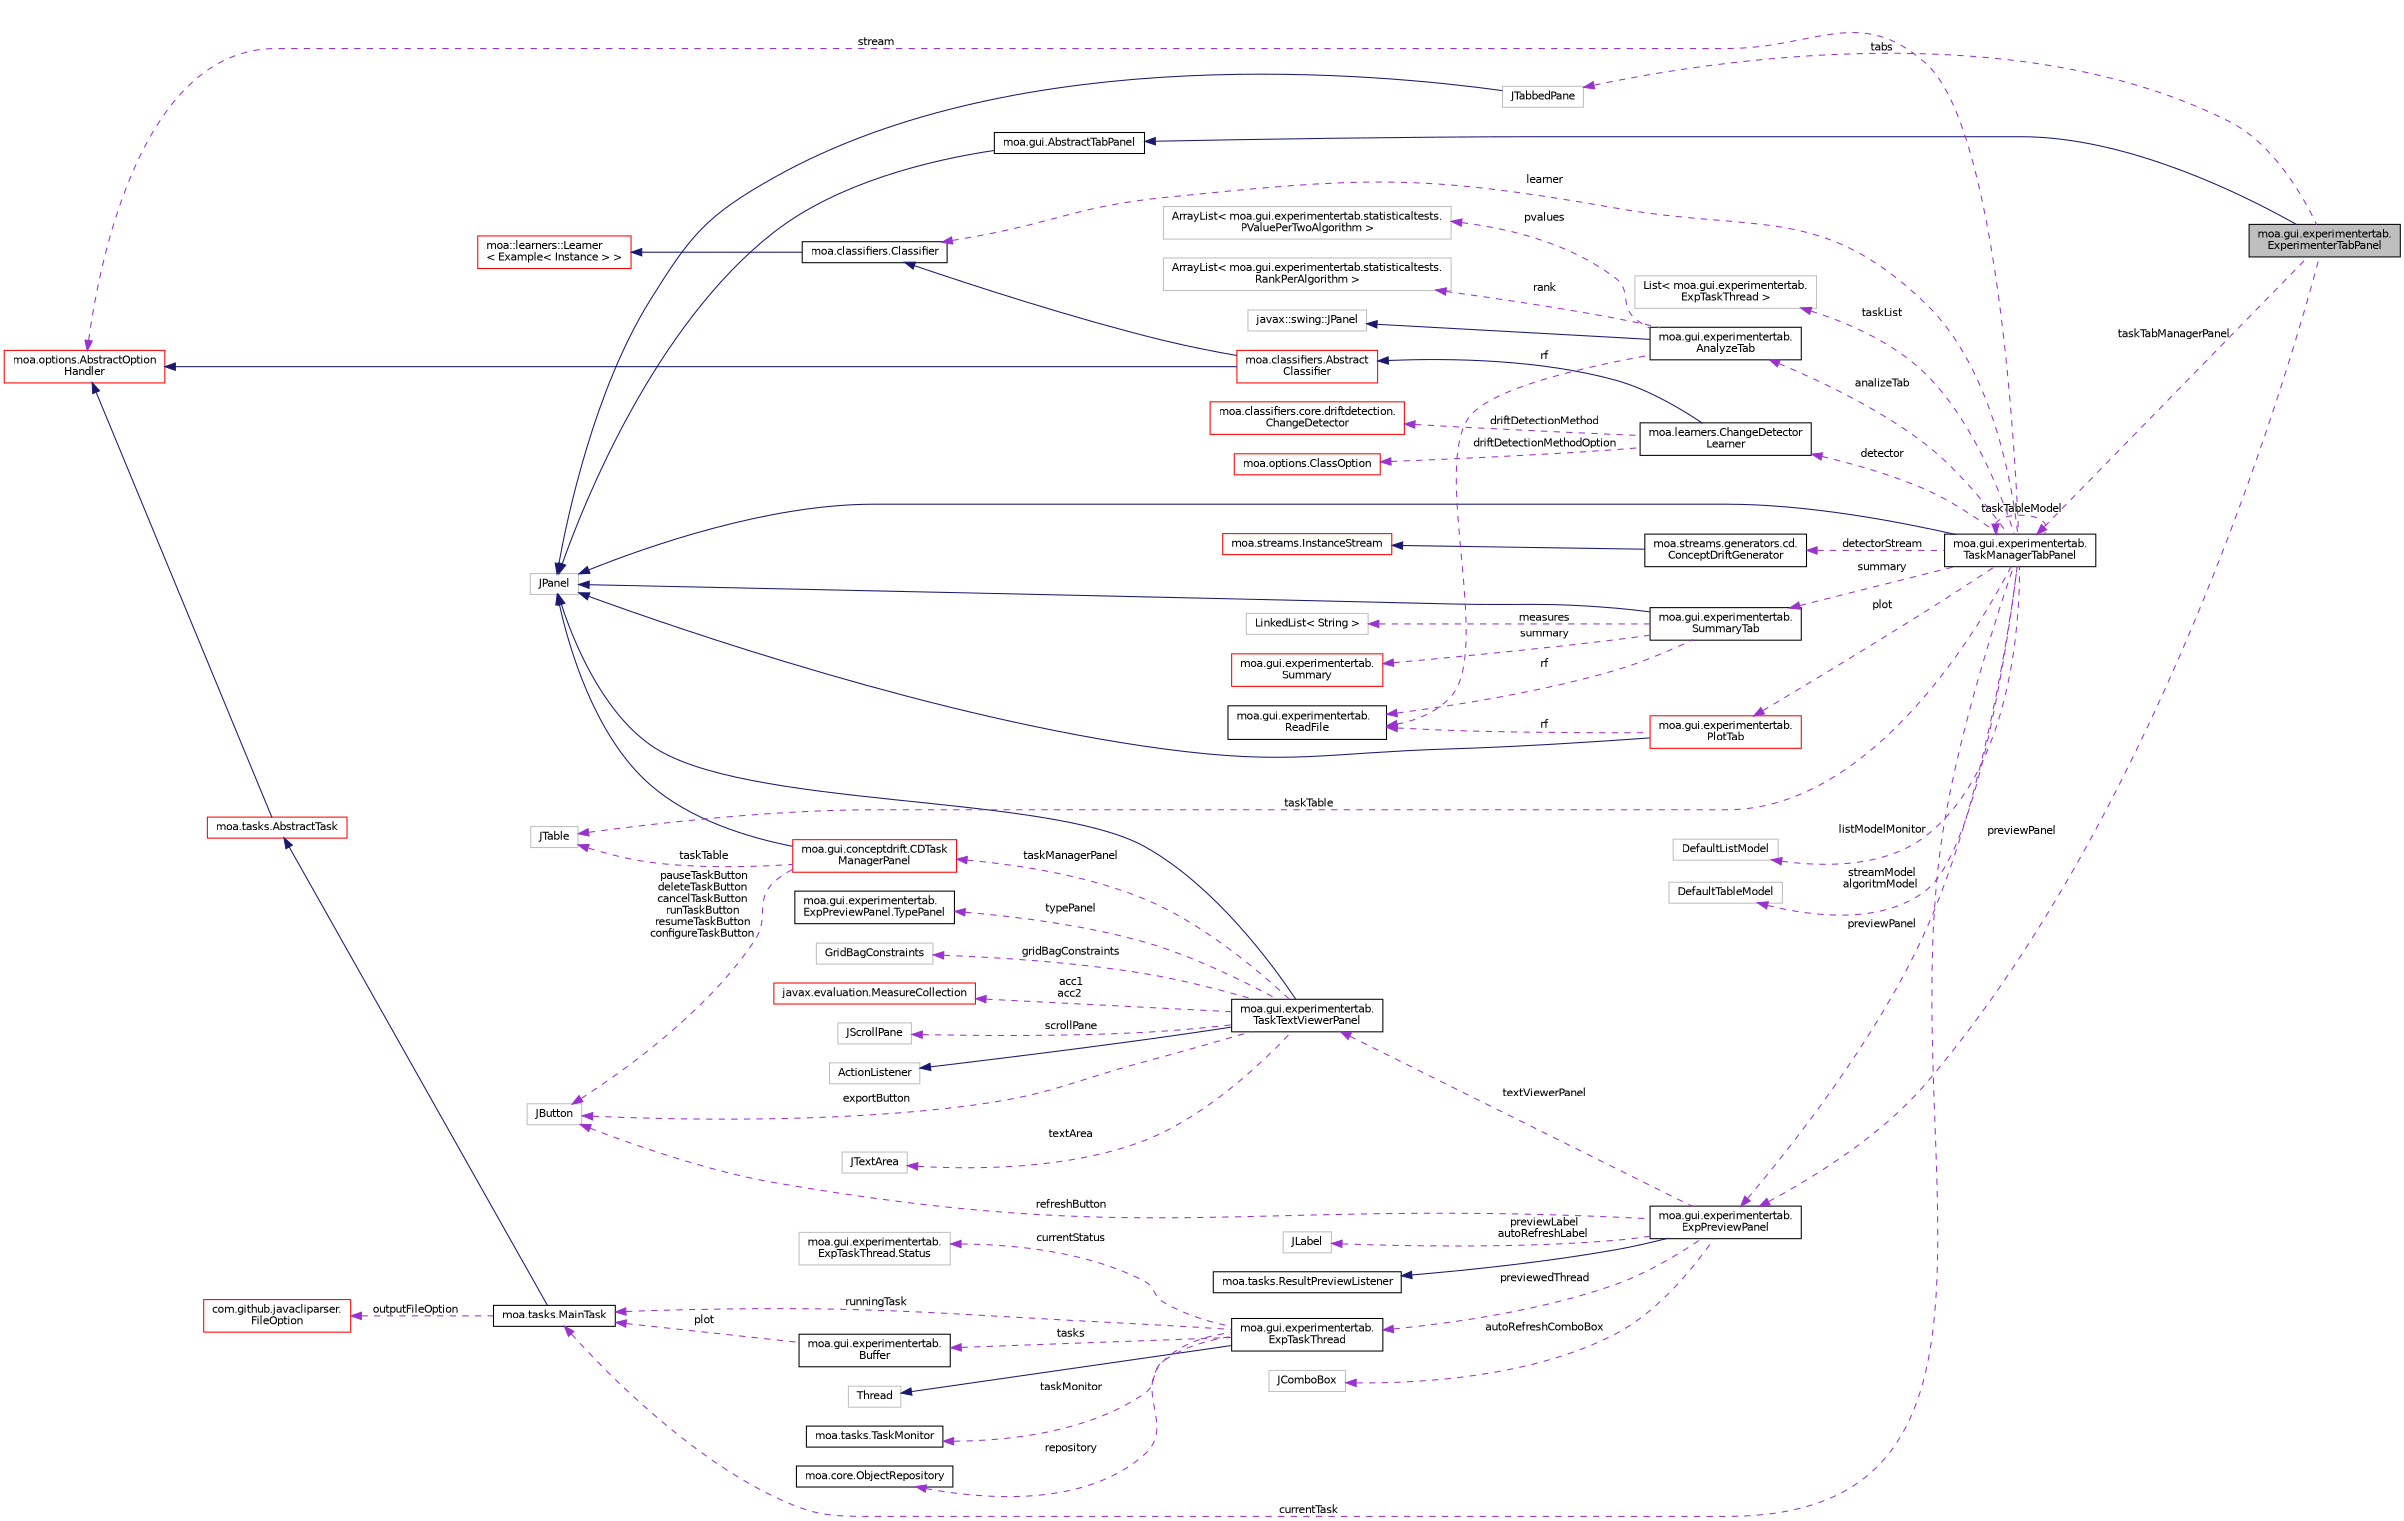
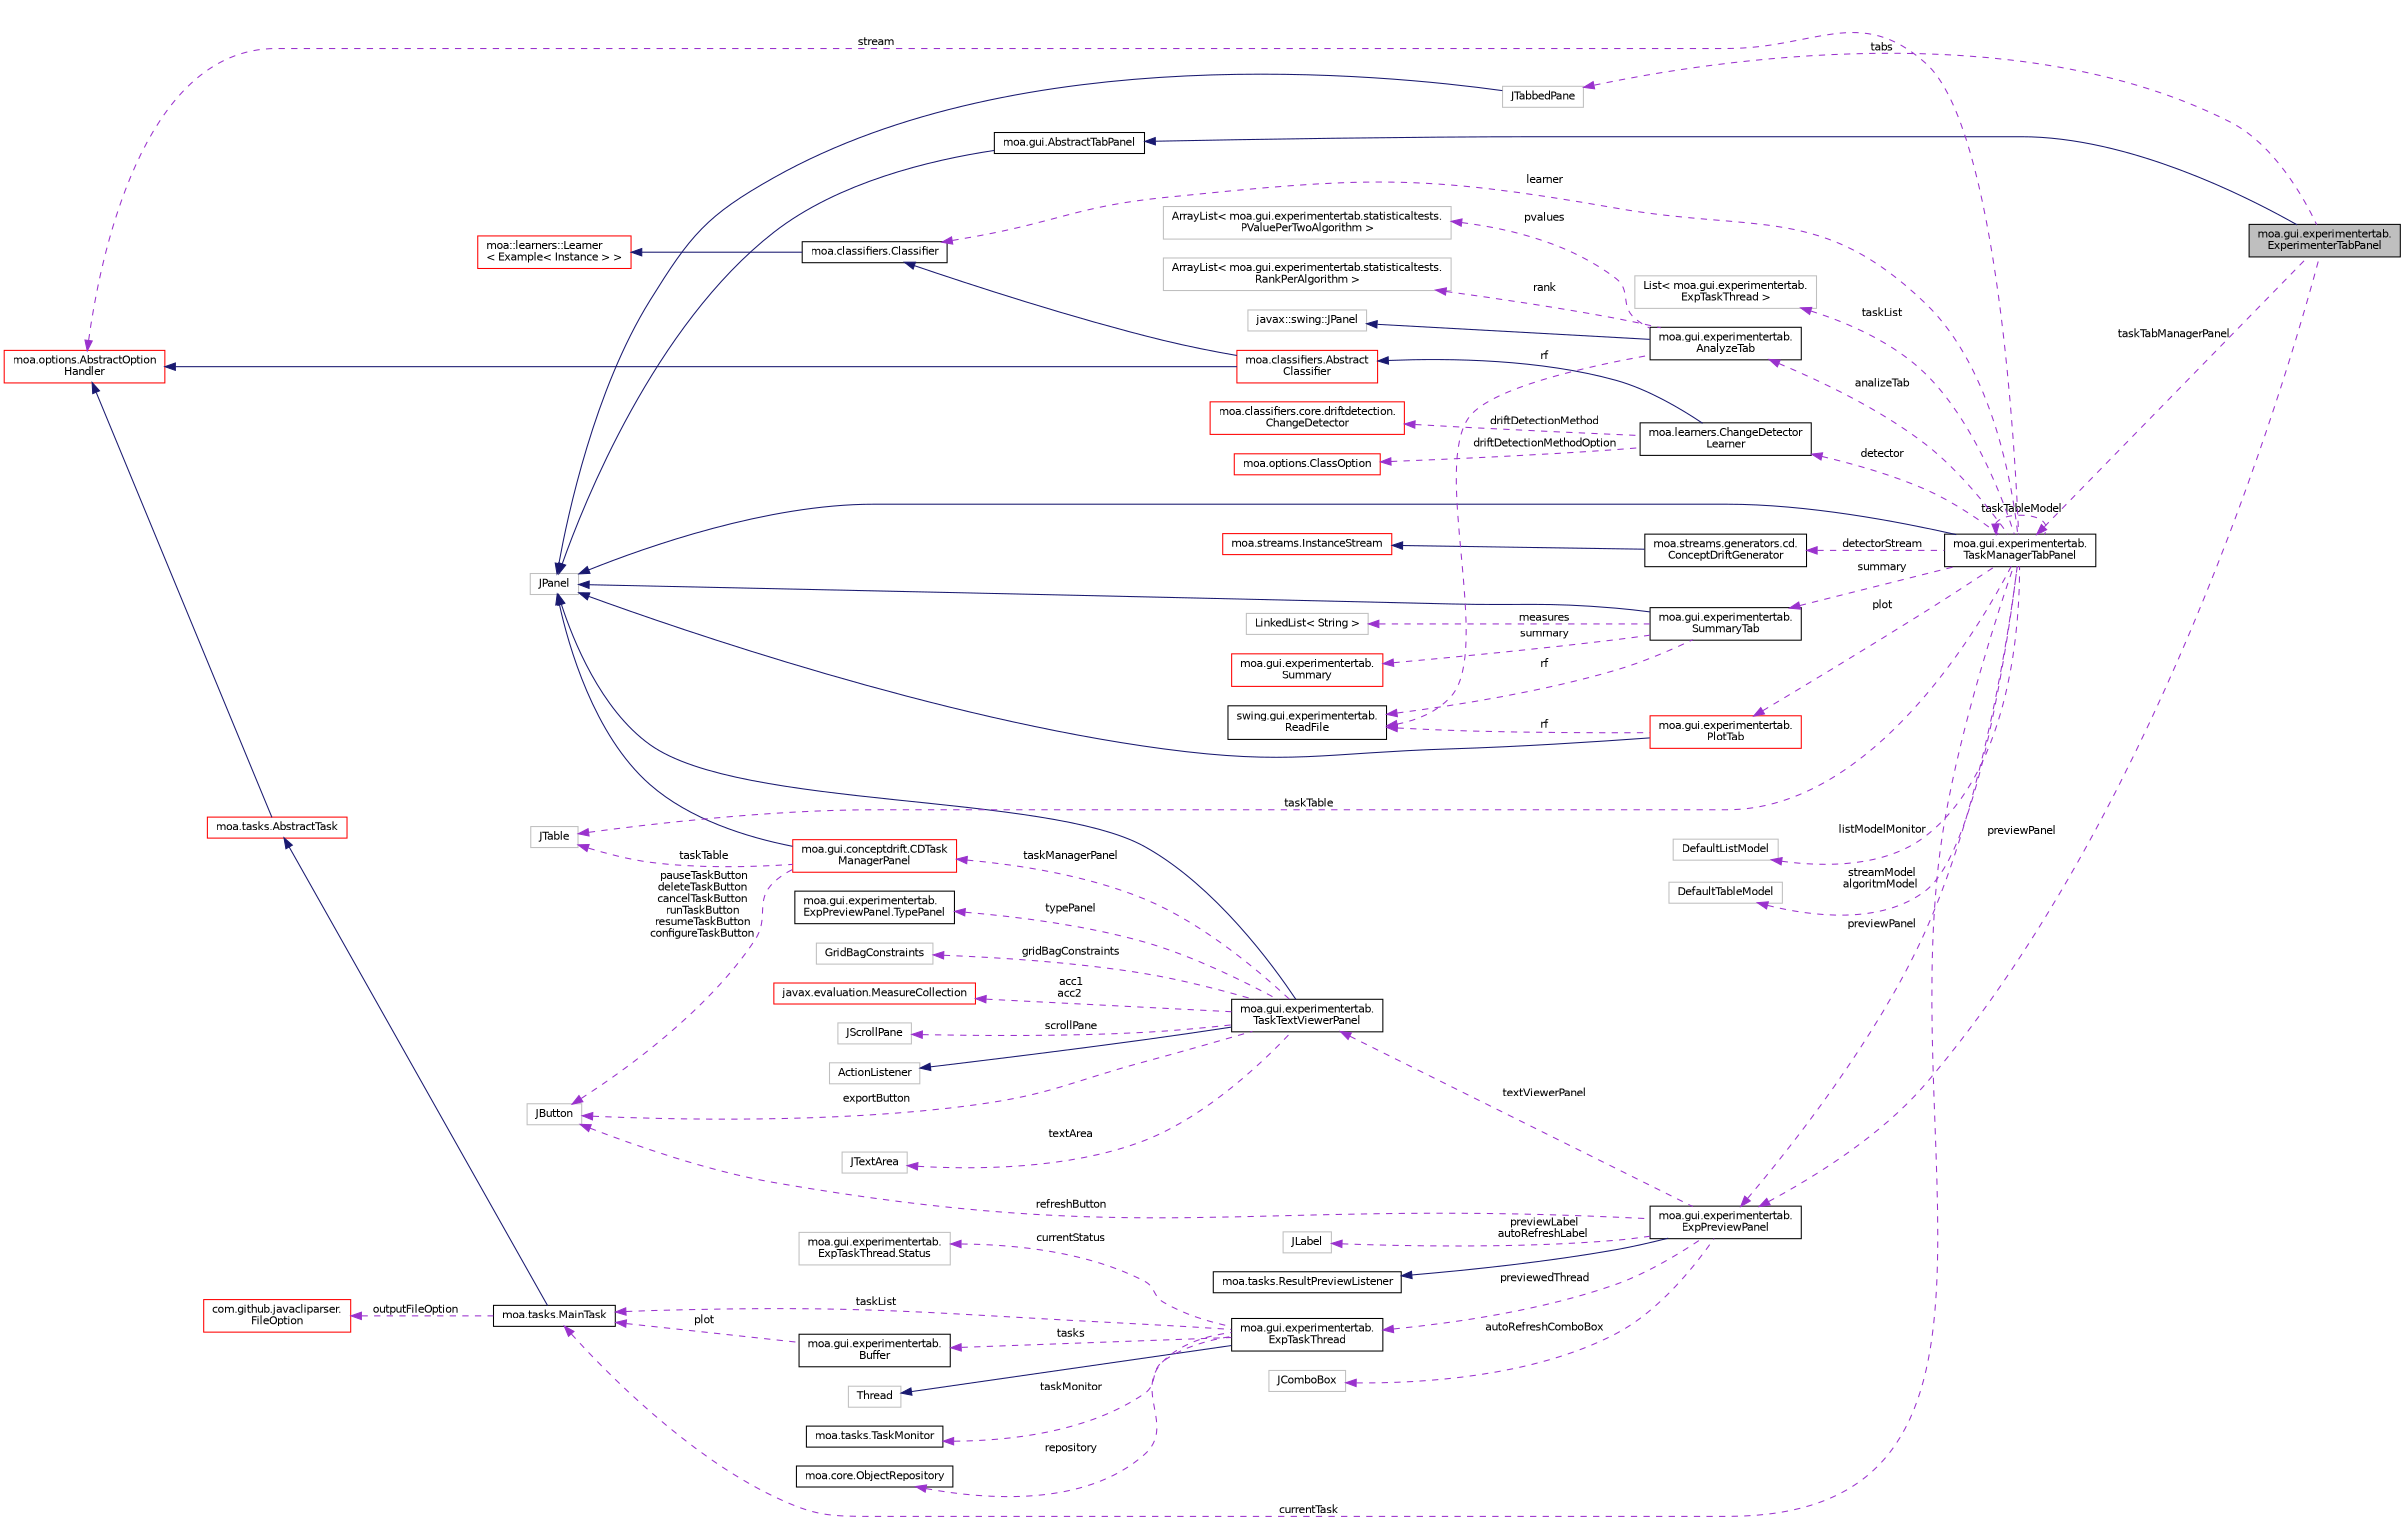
(1307, 723) -> (1307, 723)
(875, 1303) -> (875, 1303)
